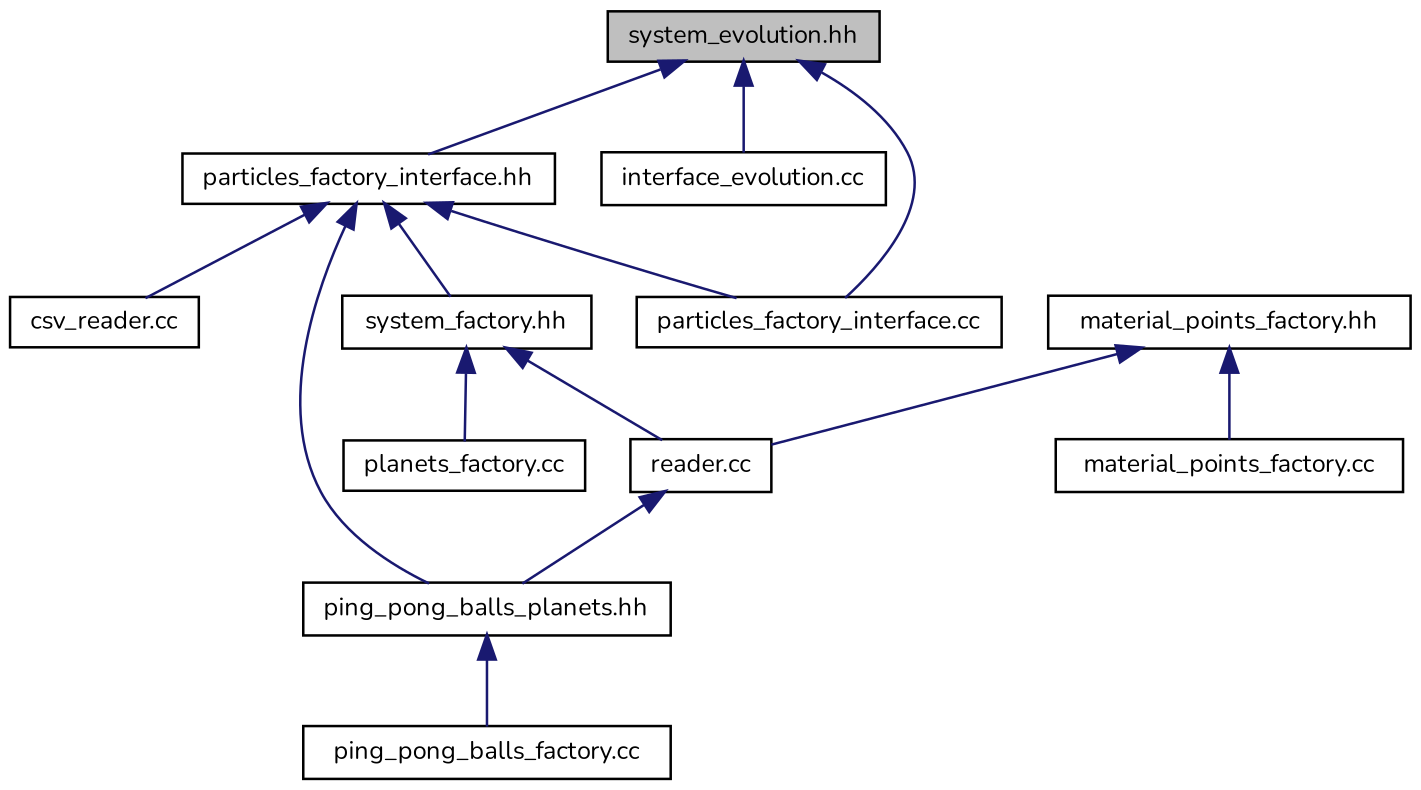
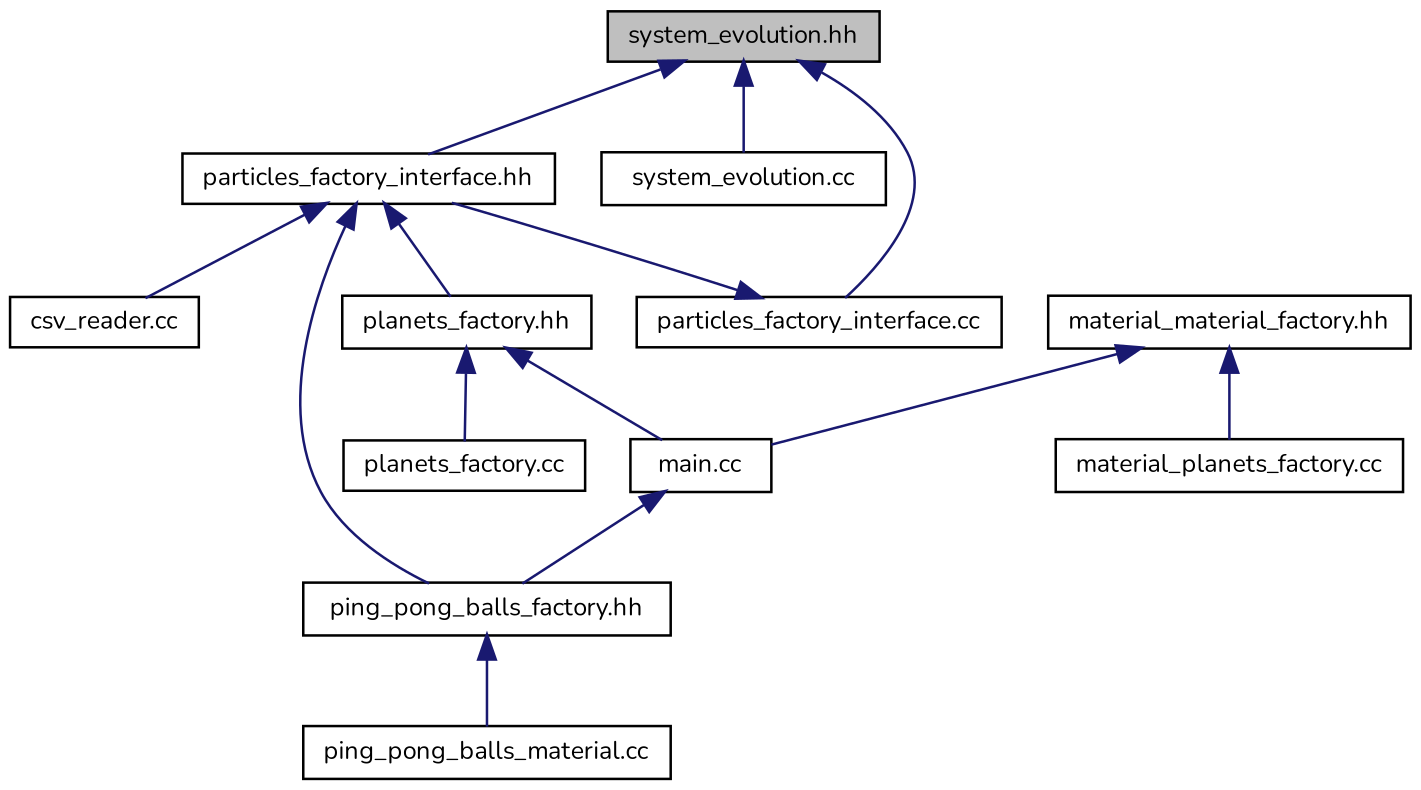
(744, 179) -> (744, 179)
(594, 256) -> (595, 245)
(467, 322) -> (467, 322)
(1229, 322) -> (1229, 322)
(701, 466) -> (701, 466)
(1229, 466) -> (1229, 466)
(487, 609) -> (487, 609)
(487, 752) -> (487, 752)
